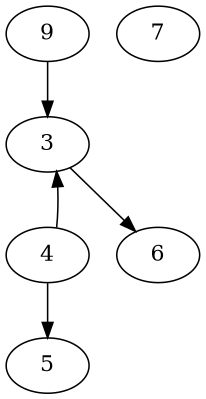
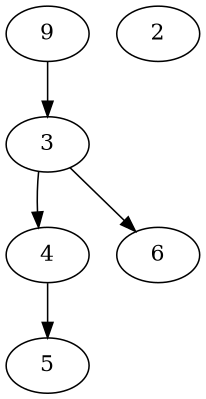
(158, 34) -> (158, 34)
(58, 207) -> (37, 192)
